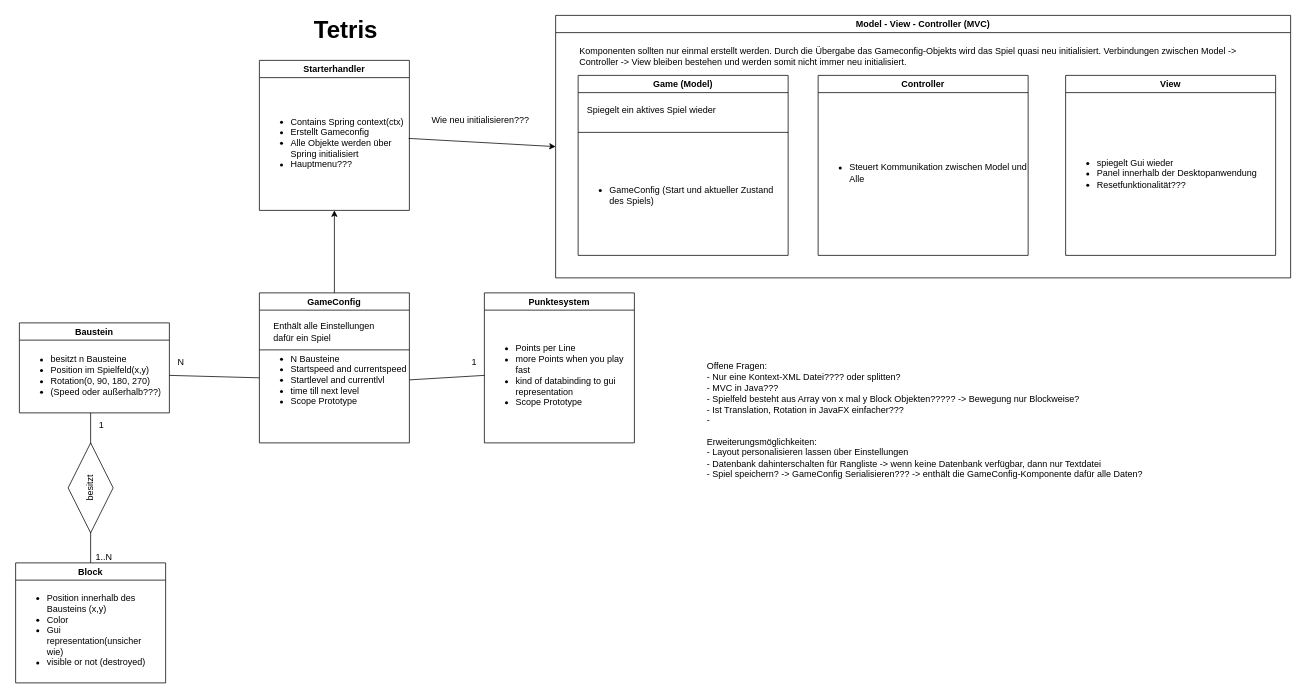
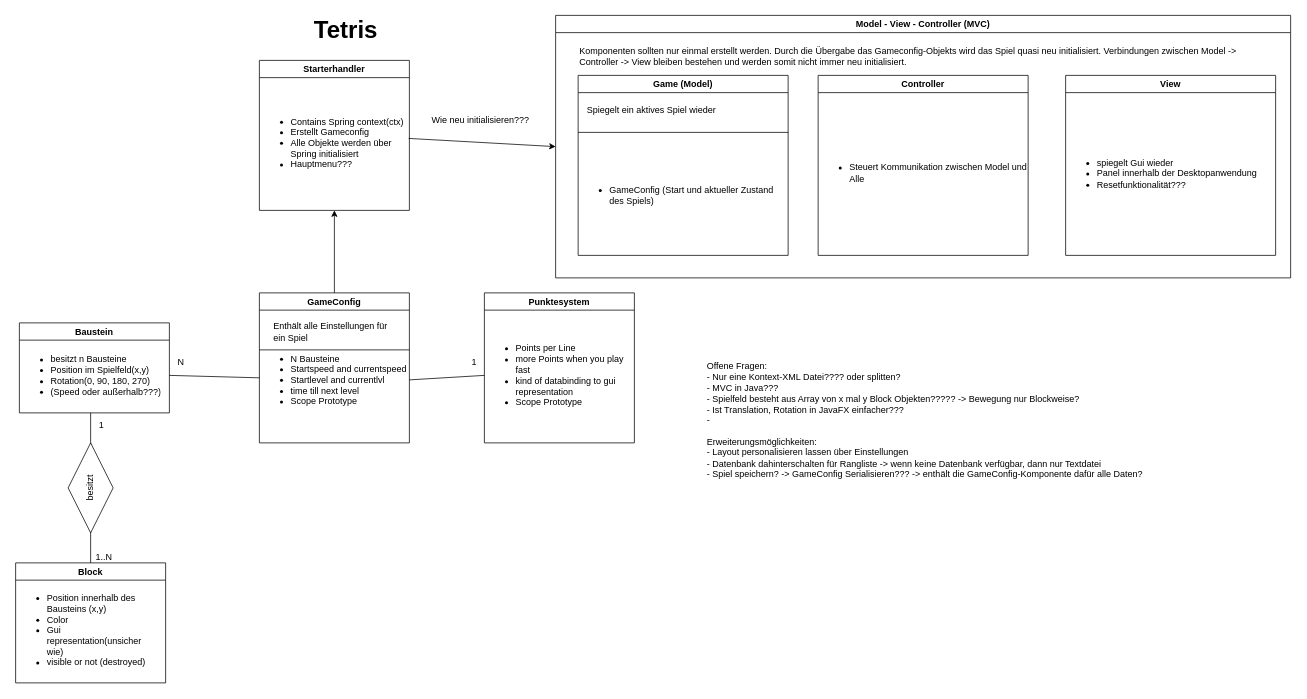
(335, 332) -> (335, 332)
